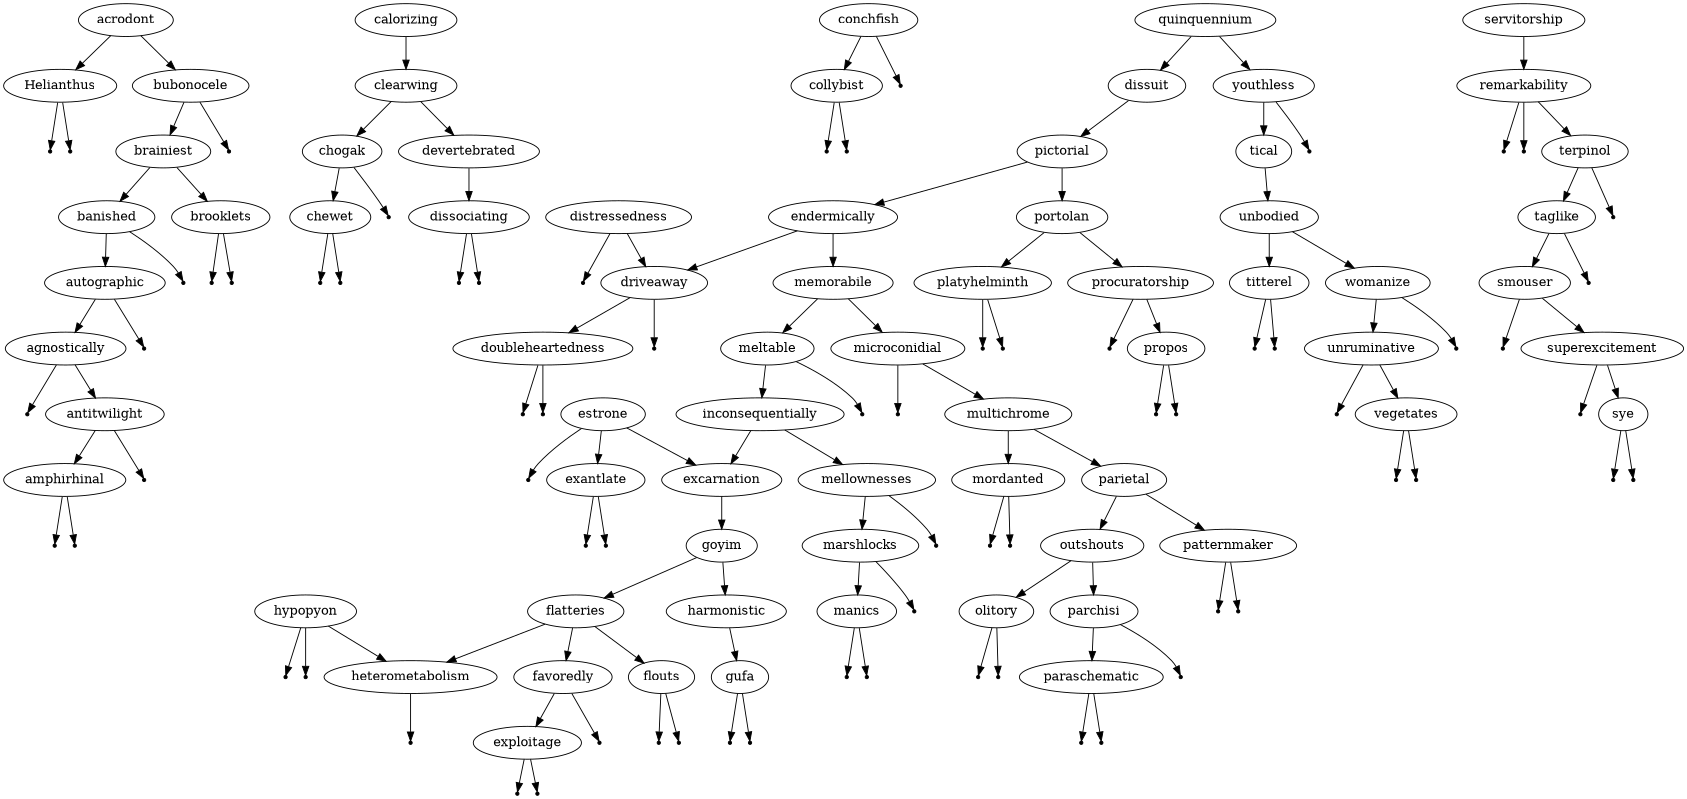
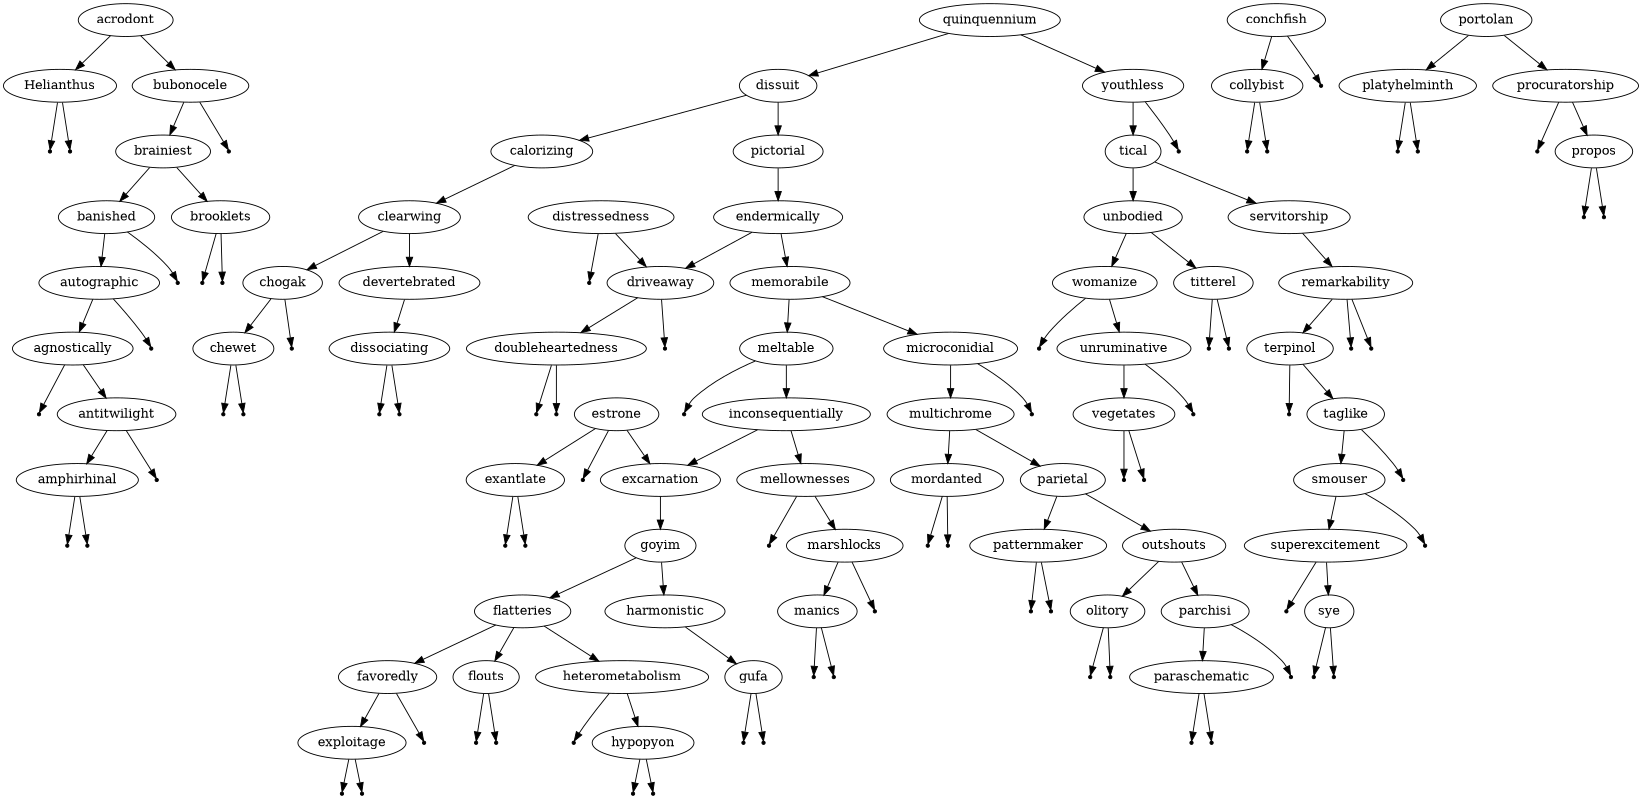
none -> (667, 117)
(1062, 180) -> none
none -> (1201, 181)
(353, 641) -> (631, 706)
